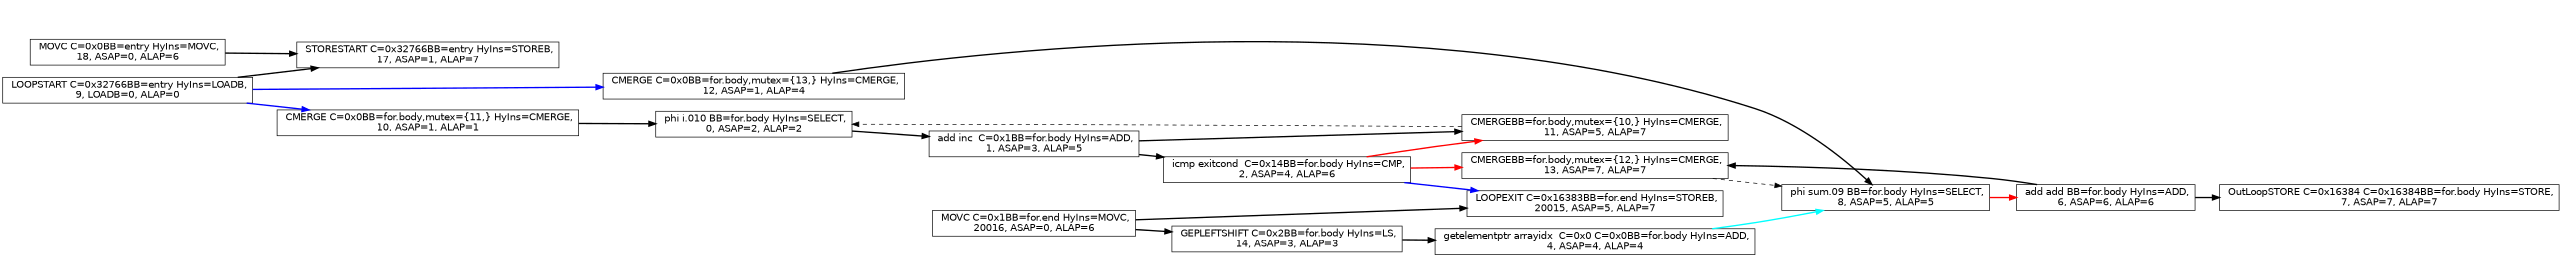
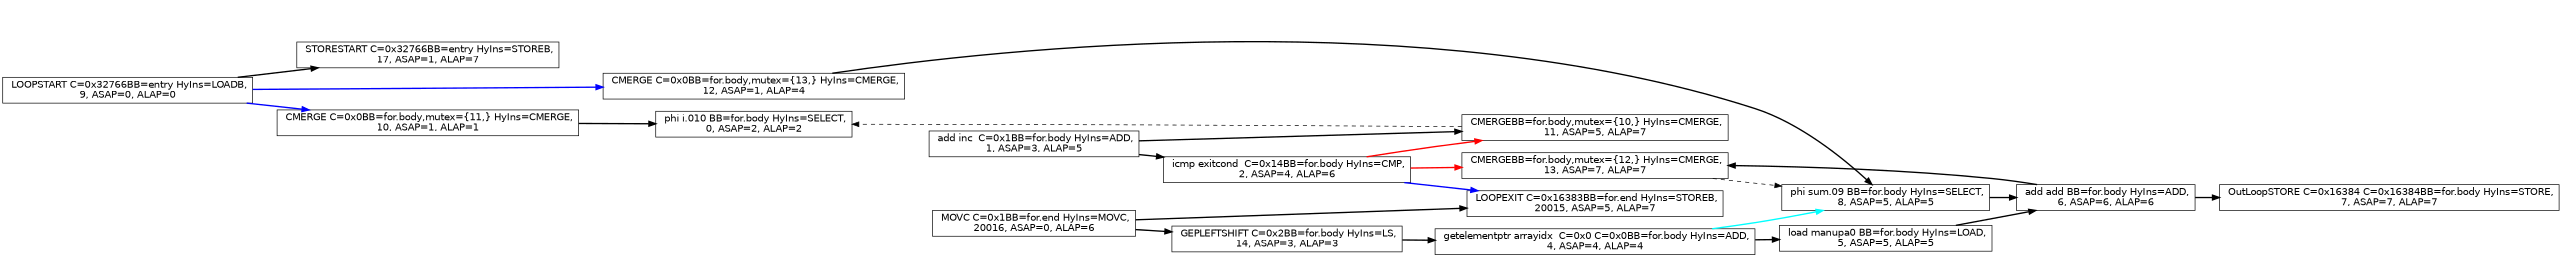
(128, 52) -> none
(128, 90) -> (128, 90)
(887, 134) -> none
(2000, 198) -> (2000, 198)
none -> (1886, 238)
